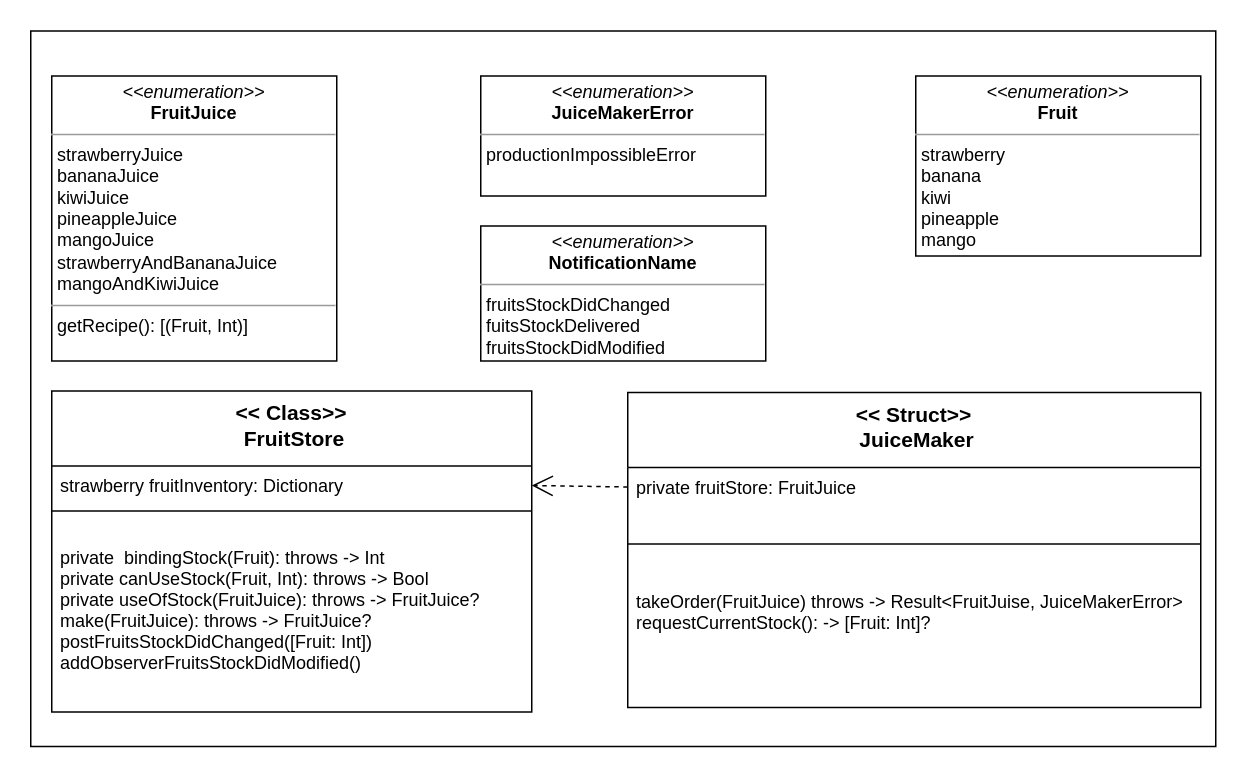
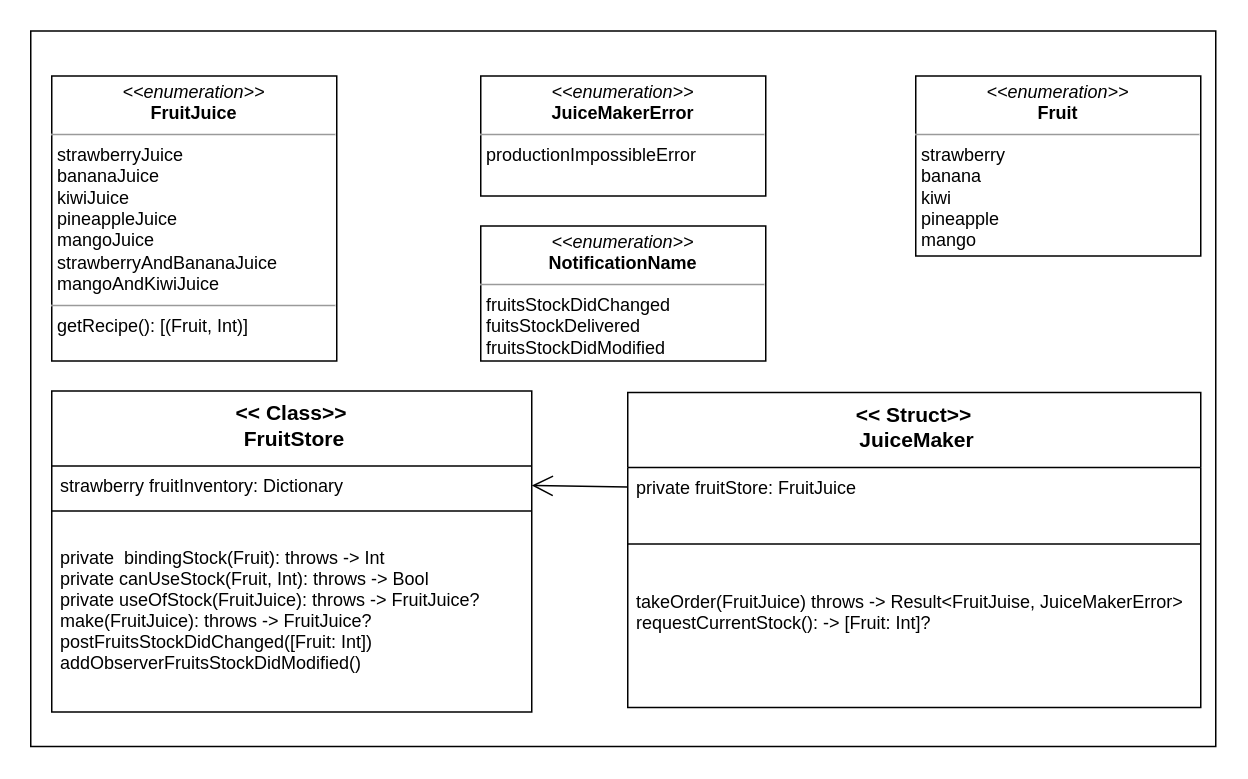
(581, 486) -> (581, 486)
